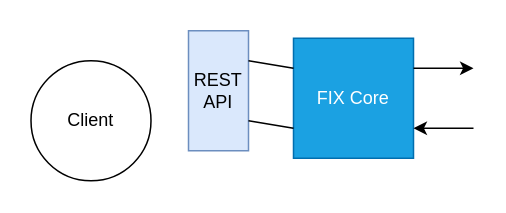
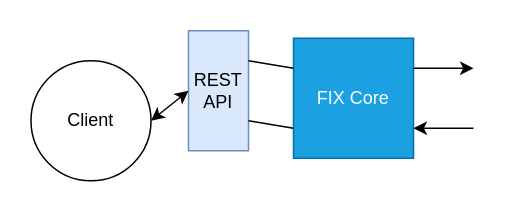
none -> (170, 106)
